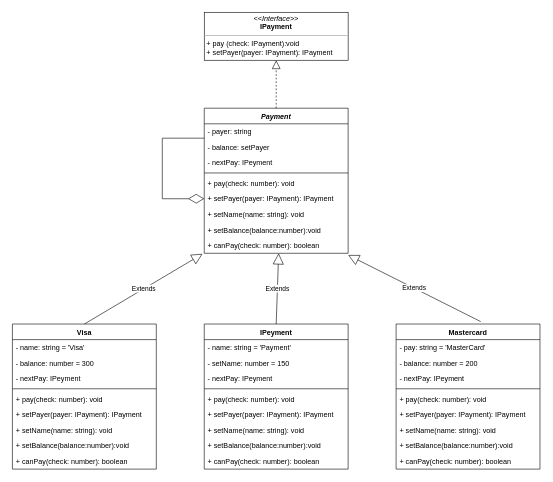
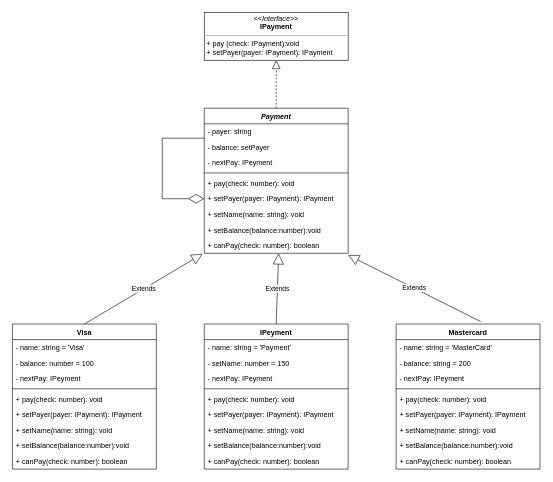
(449, 348) -> (451, 348)
(56, 364) -> (56, 364)
(440, 364) -> (439, 364)
